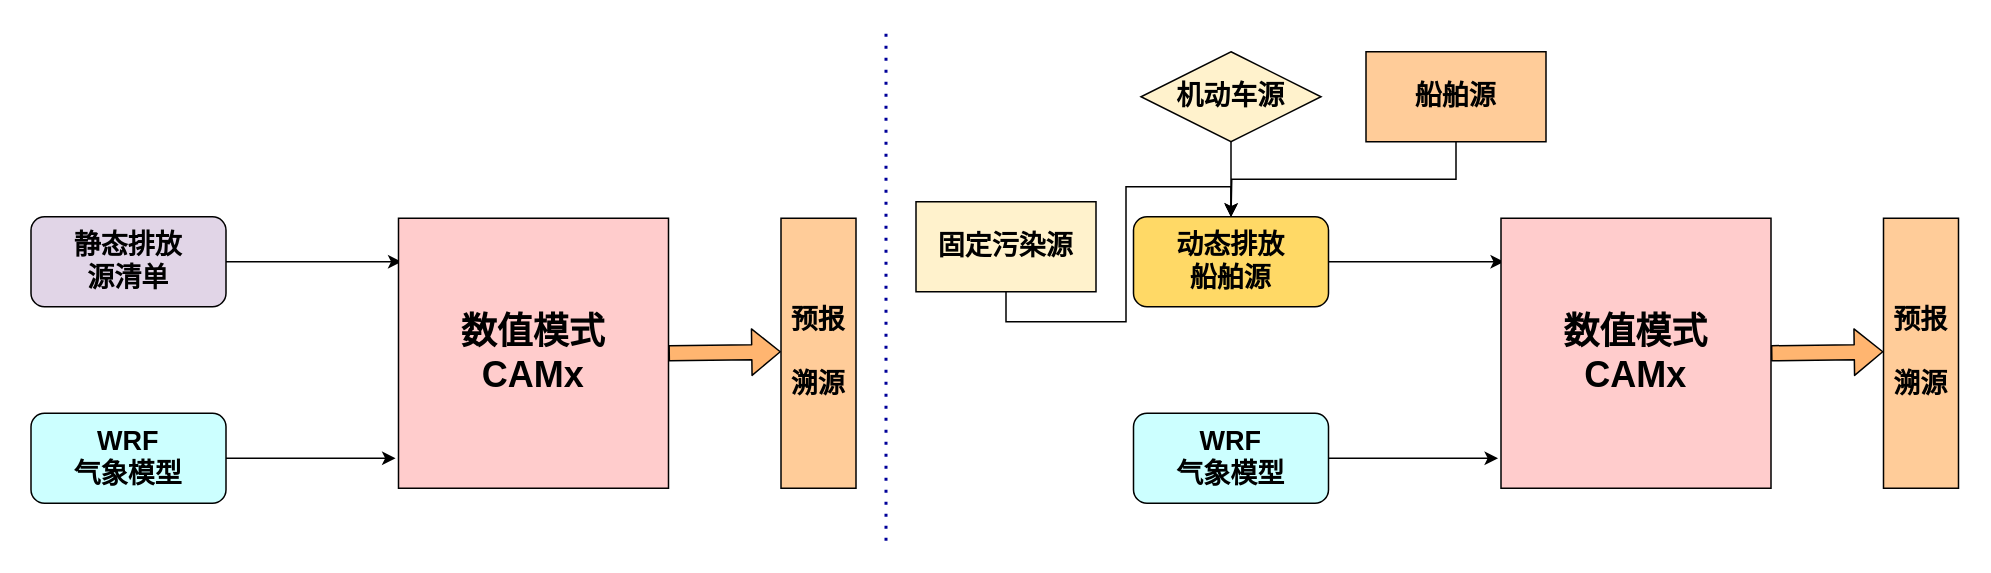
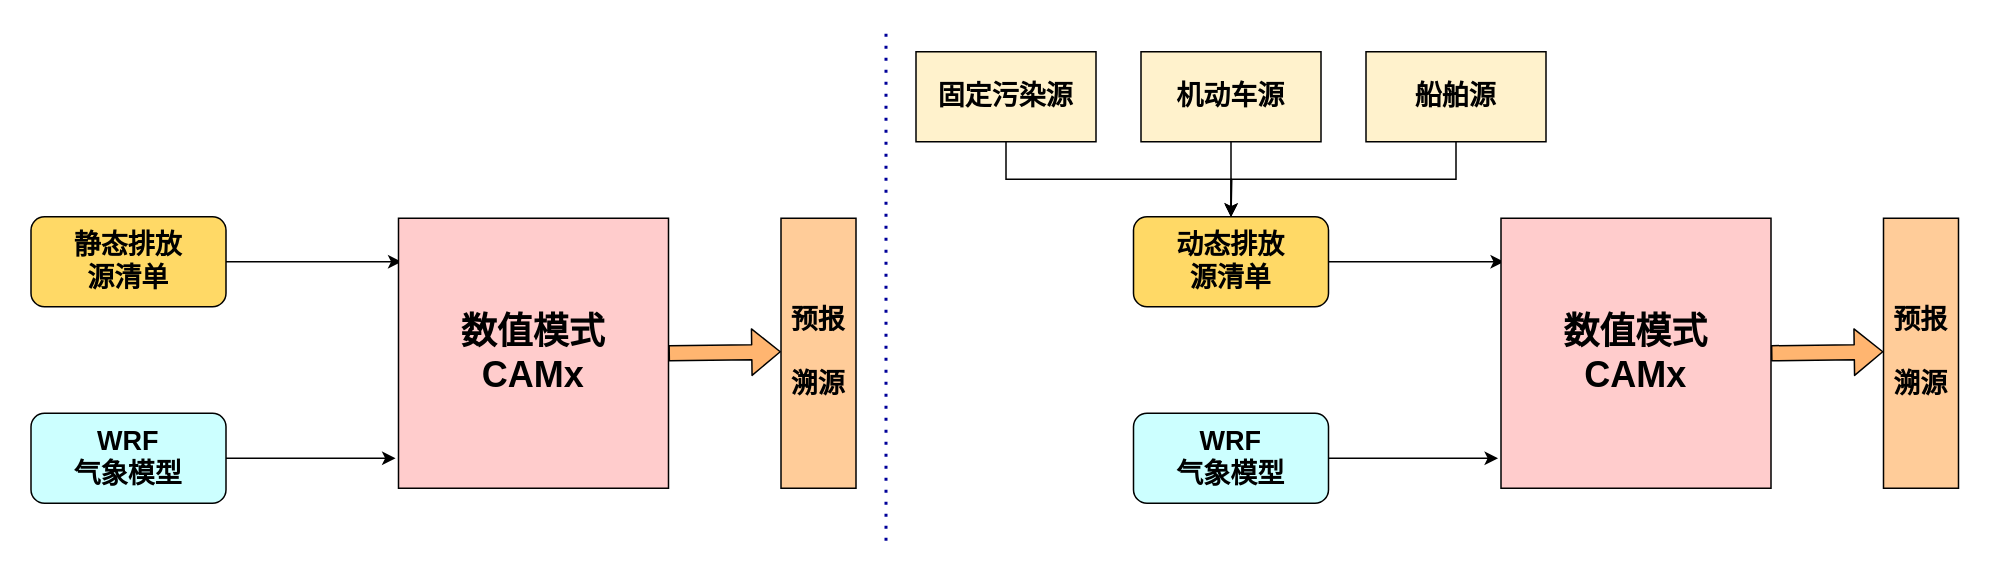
(1231, 97) -> (1231, 97)
(1456, 97) -> (1456, 97)
(1006, 247) -> (1006, 97)
(128, 262) -> (128, 262)
(1231, 262) -> (1231, 262)
